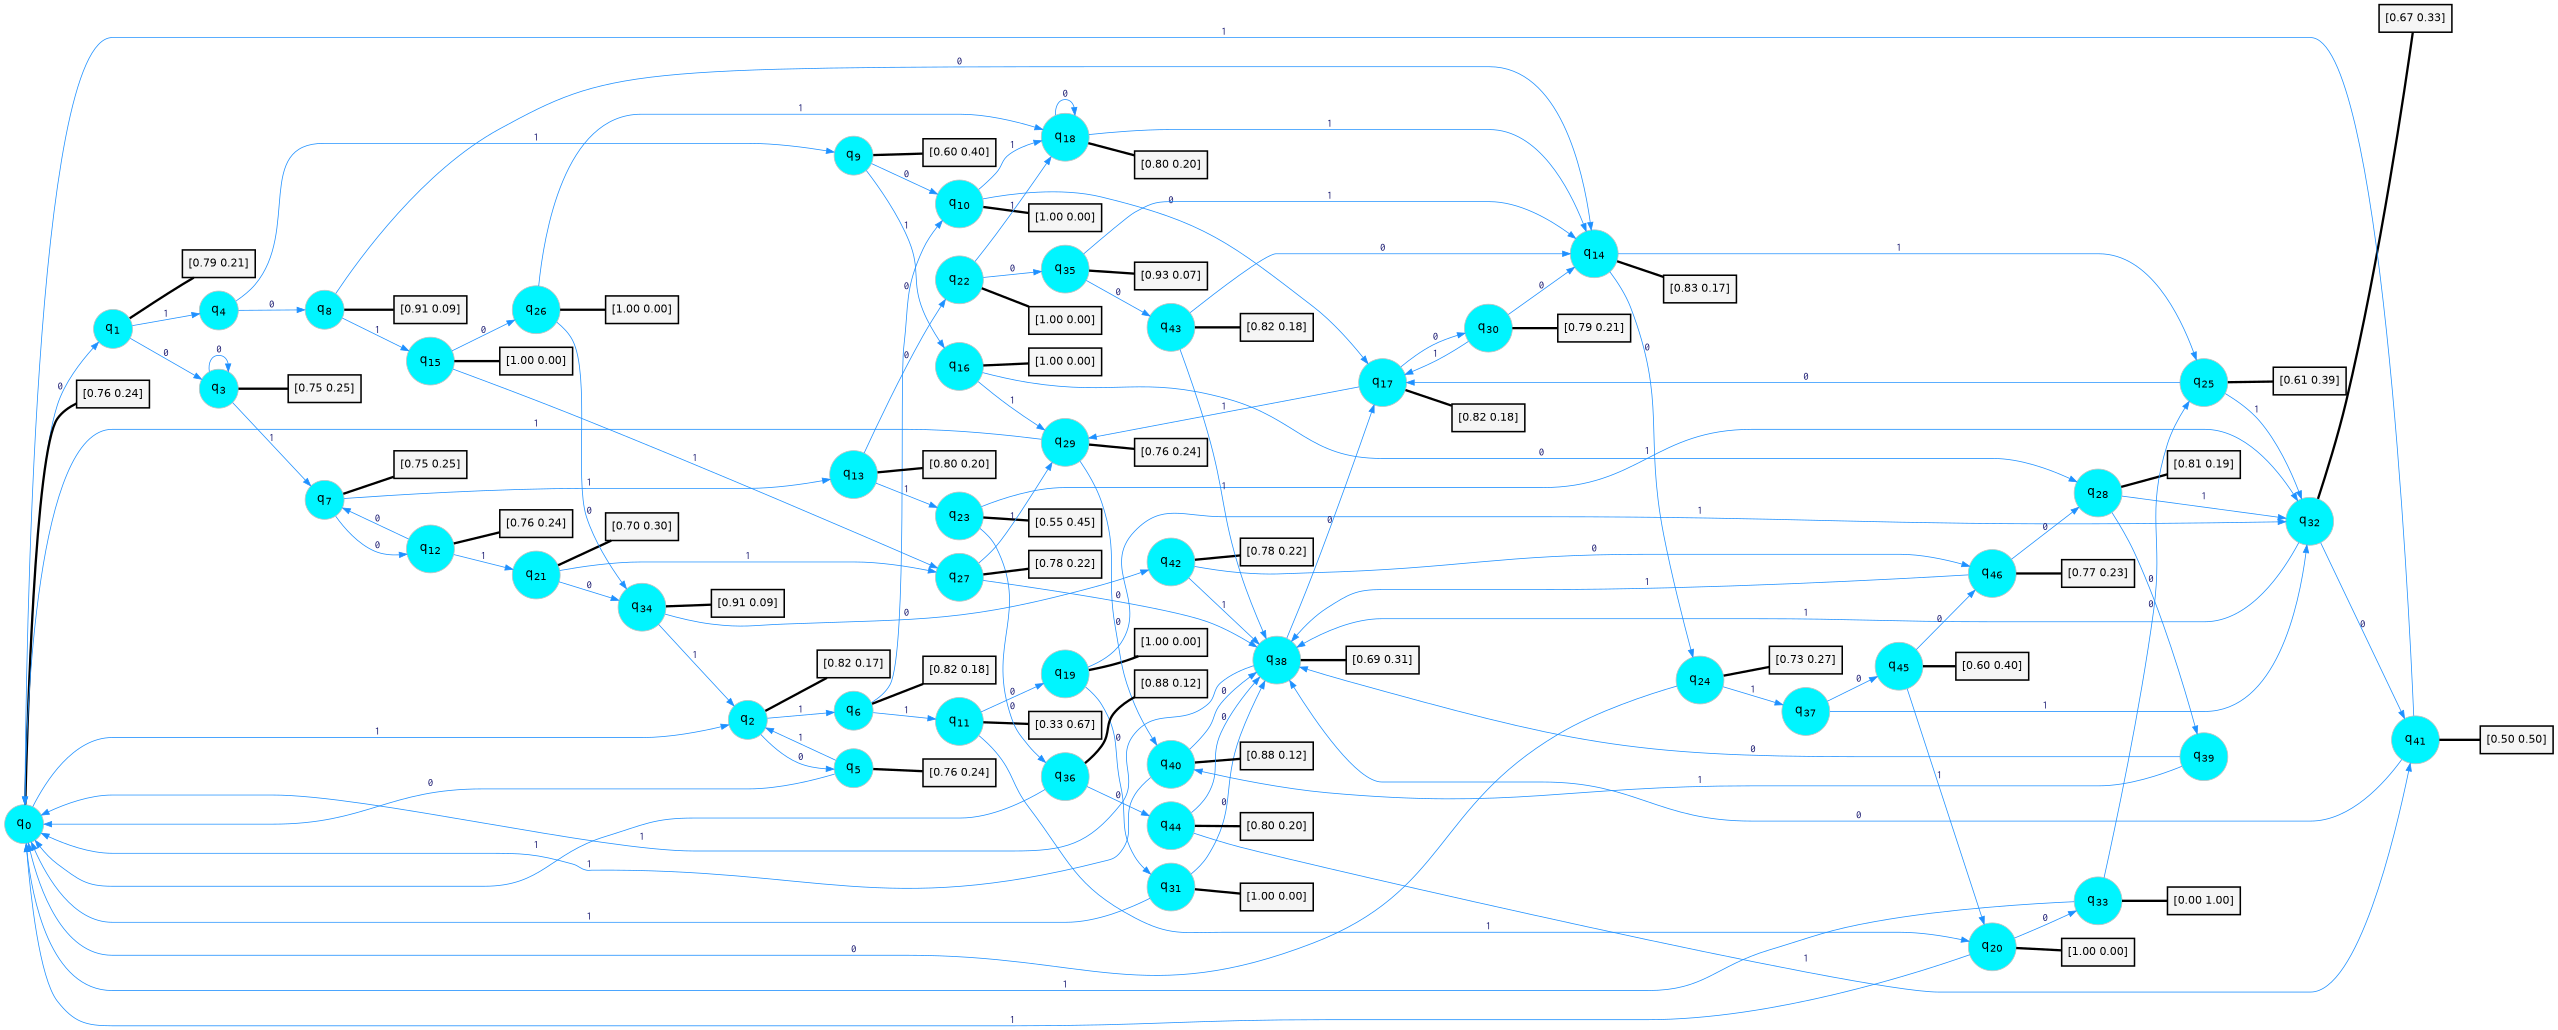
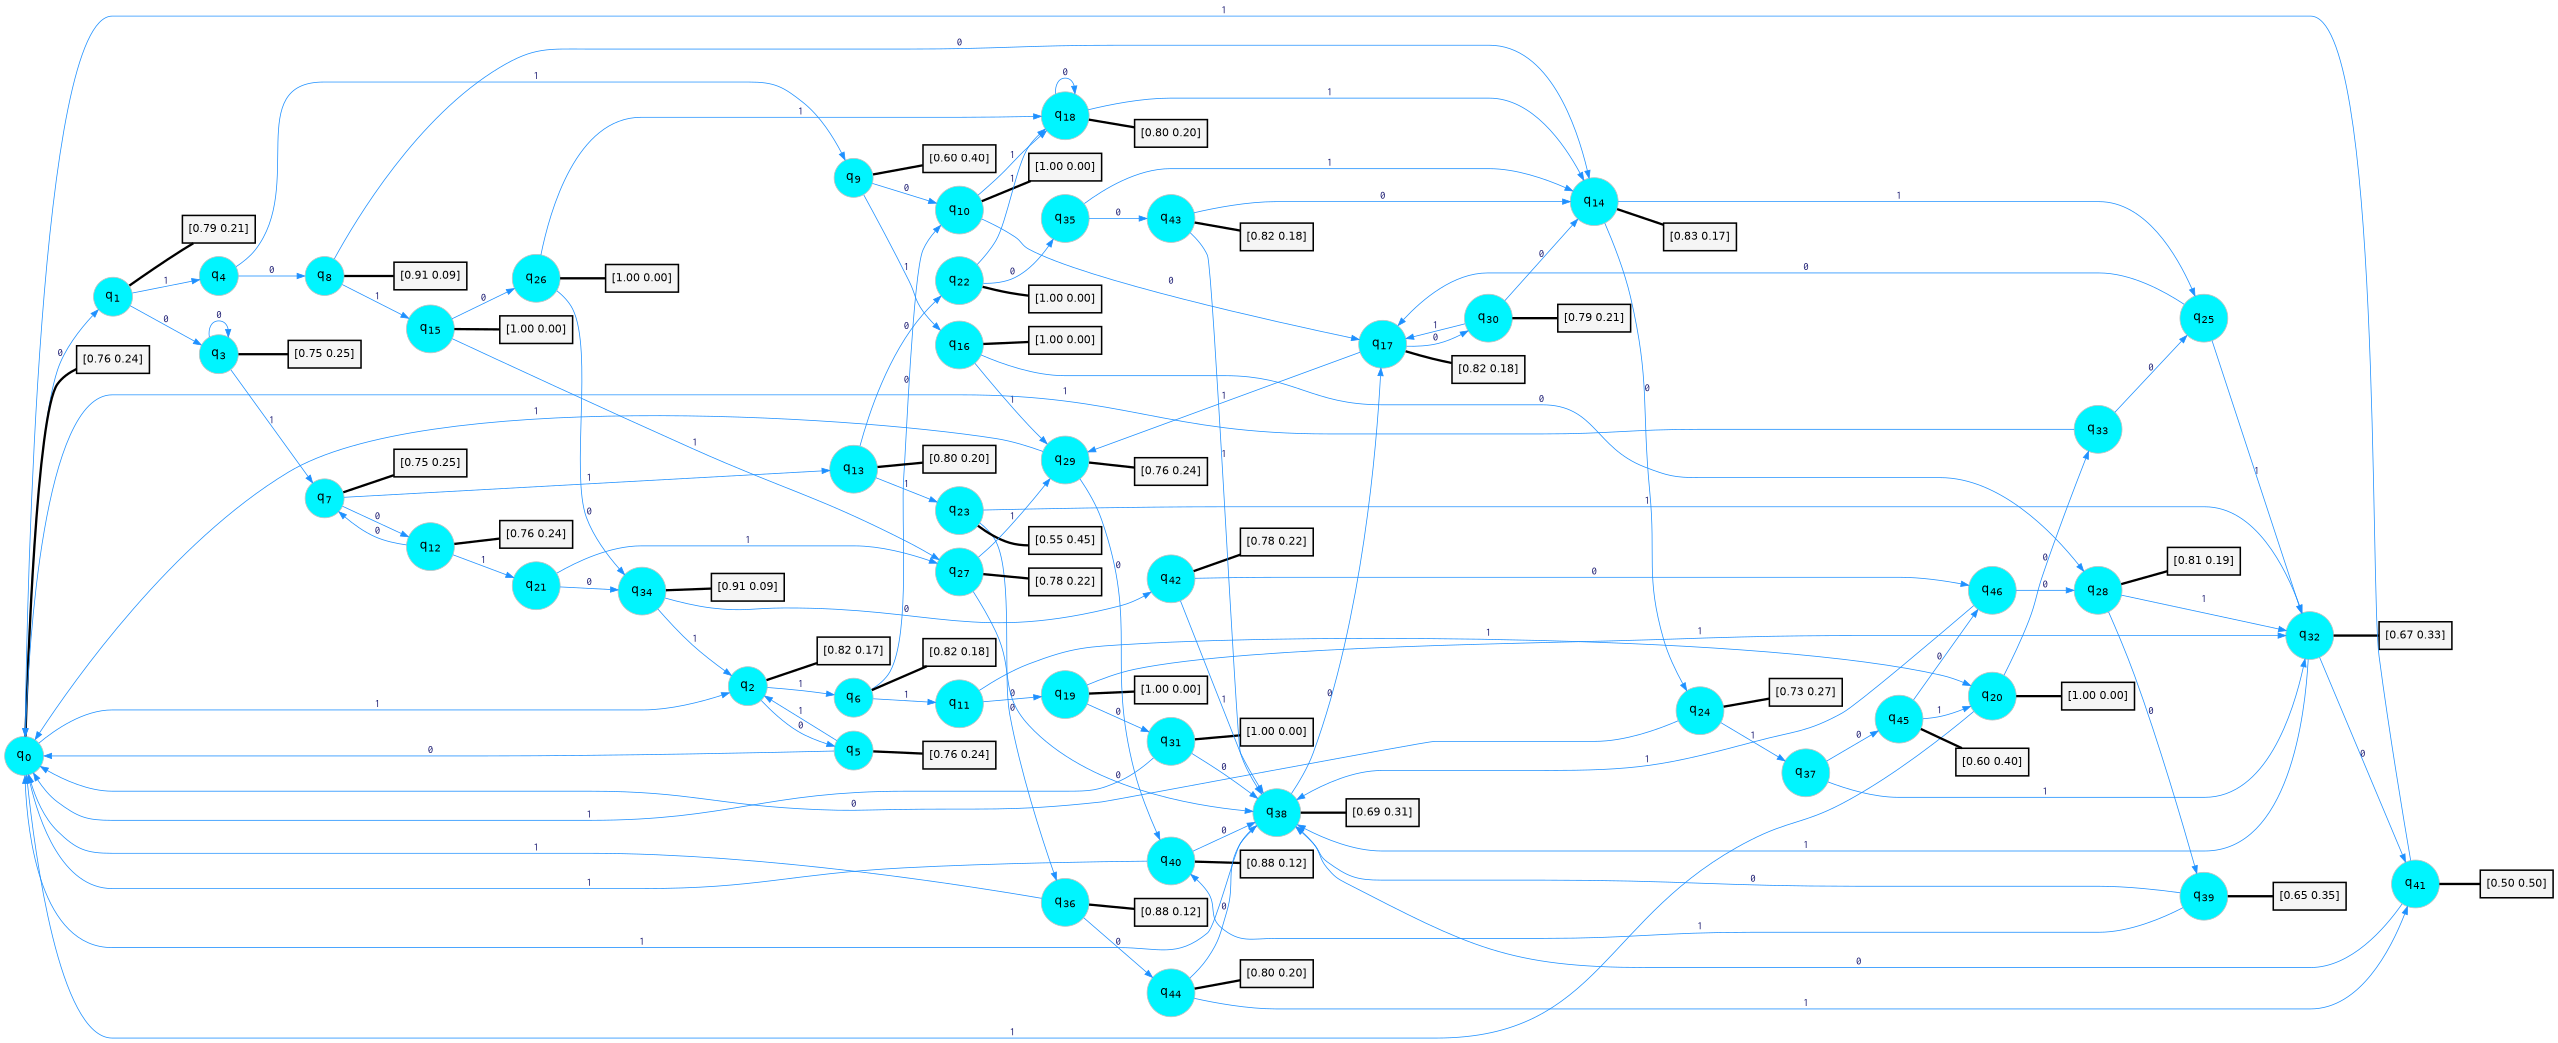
(1171, 276) -> none
(2310, 381) -> none
(642, 527) -> none
(2098, 573) -> none
(1065, 725) -> none
none -> (2310, 896)
(2204, 901) -> none
